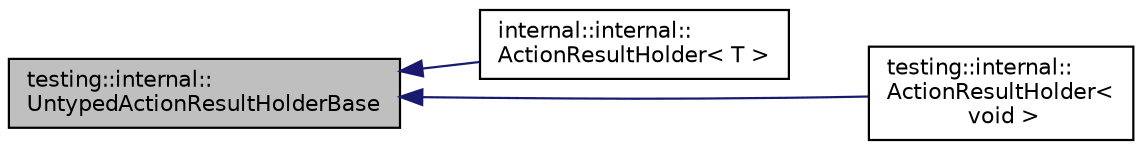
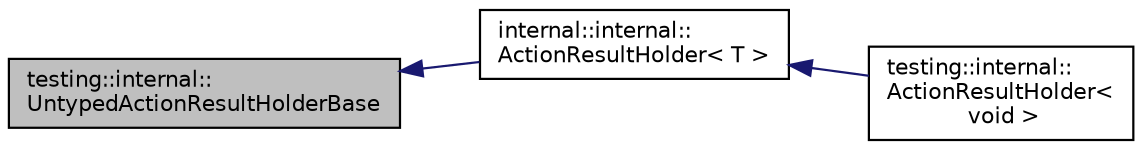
(646, 99) -> (840, 72)
